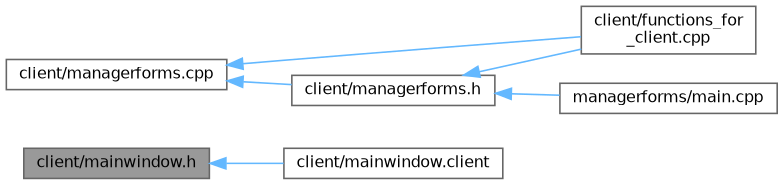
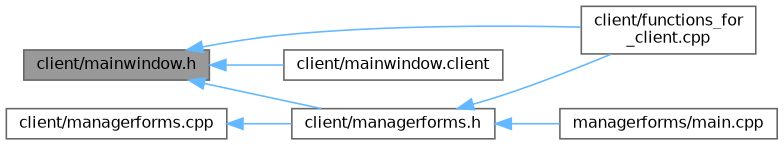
(412, 50) -> (391, 28)
none -> (263, 96)
